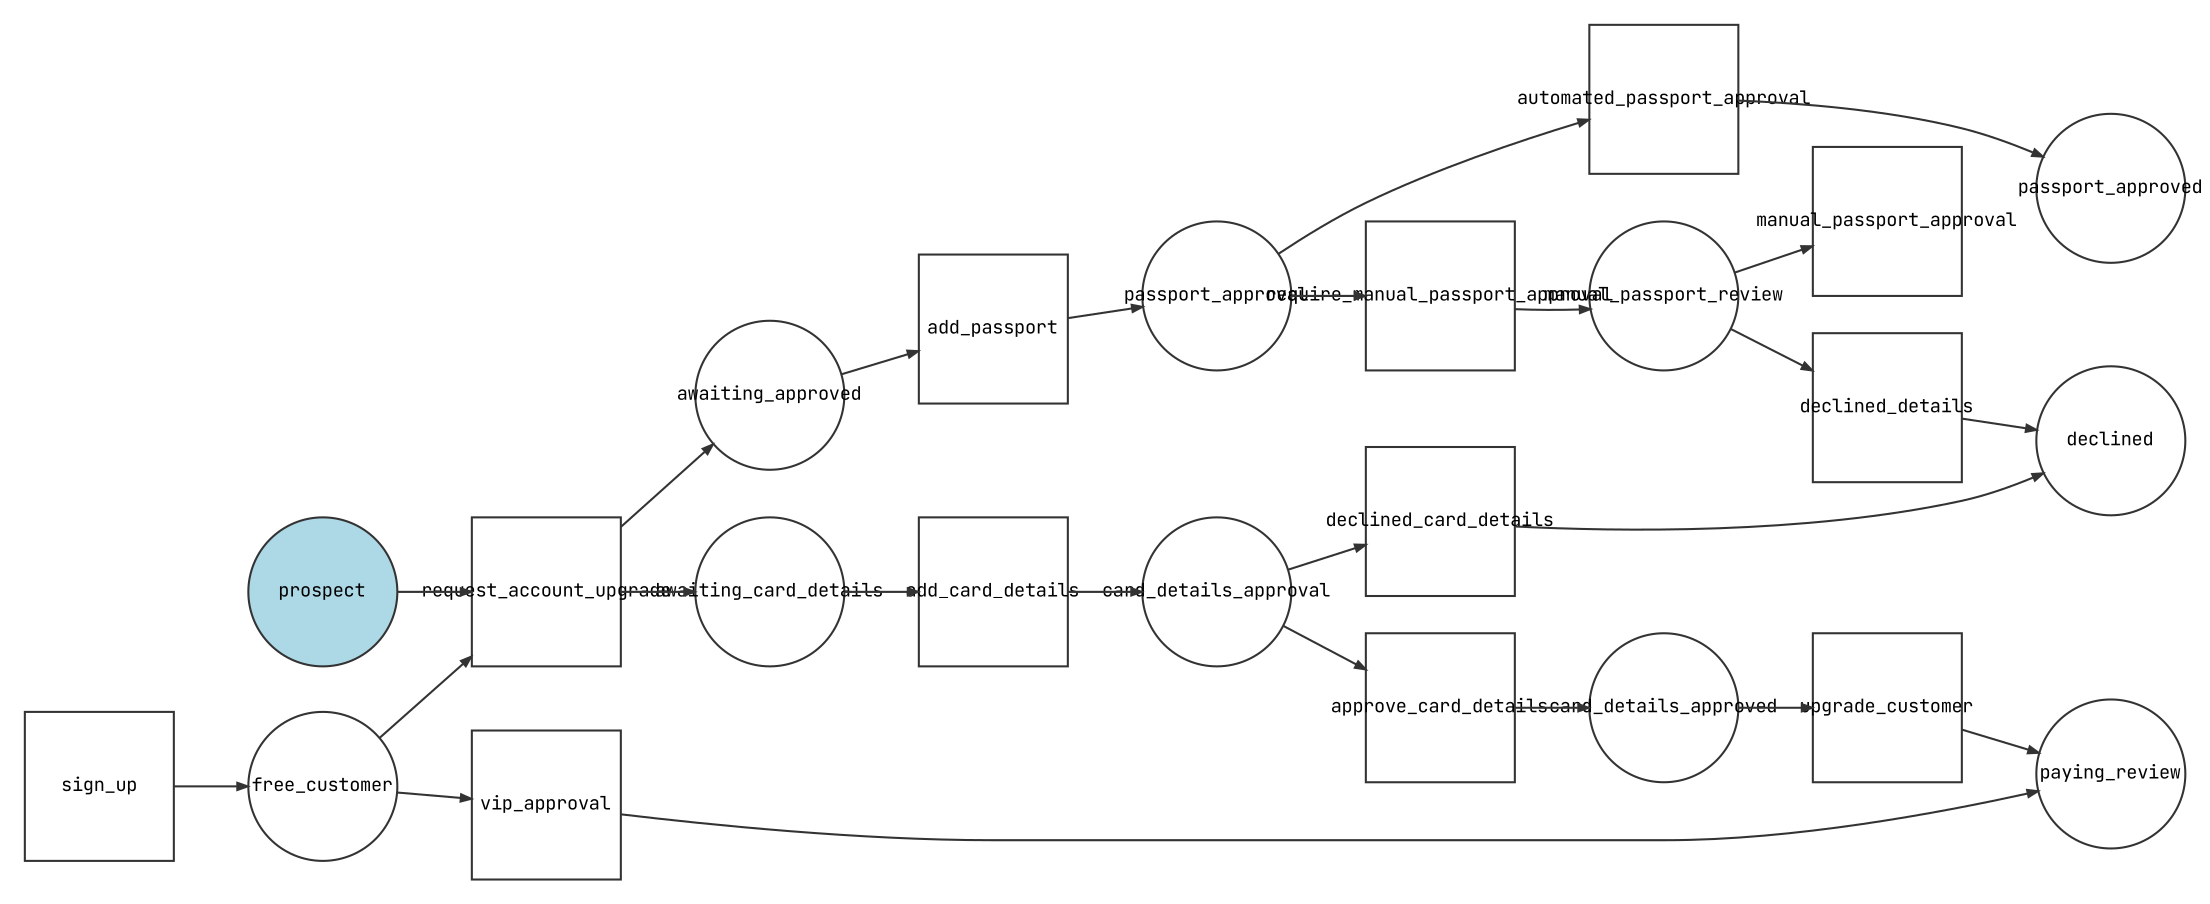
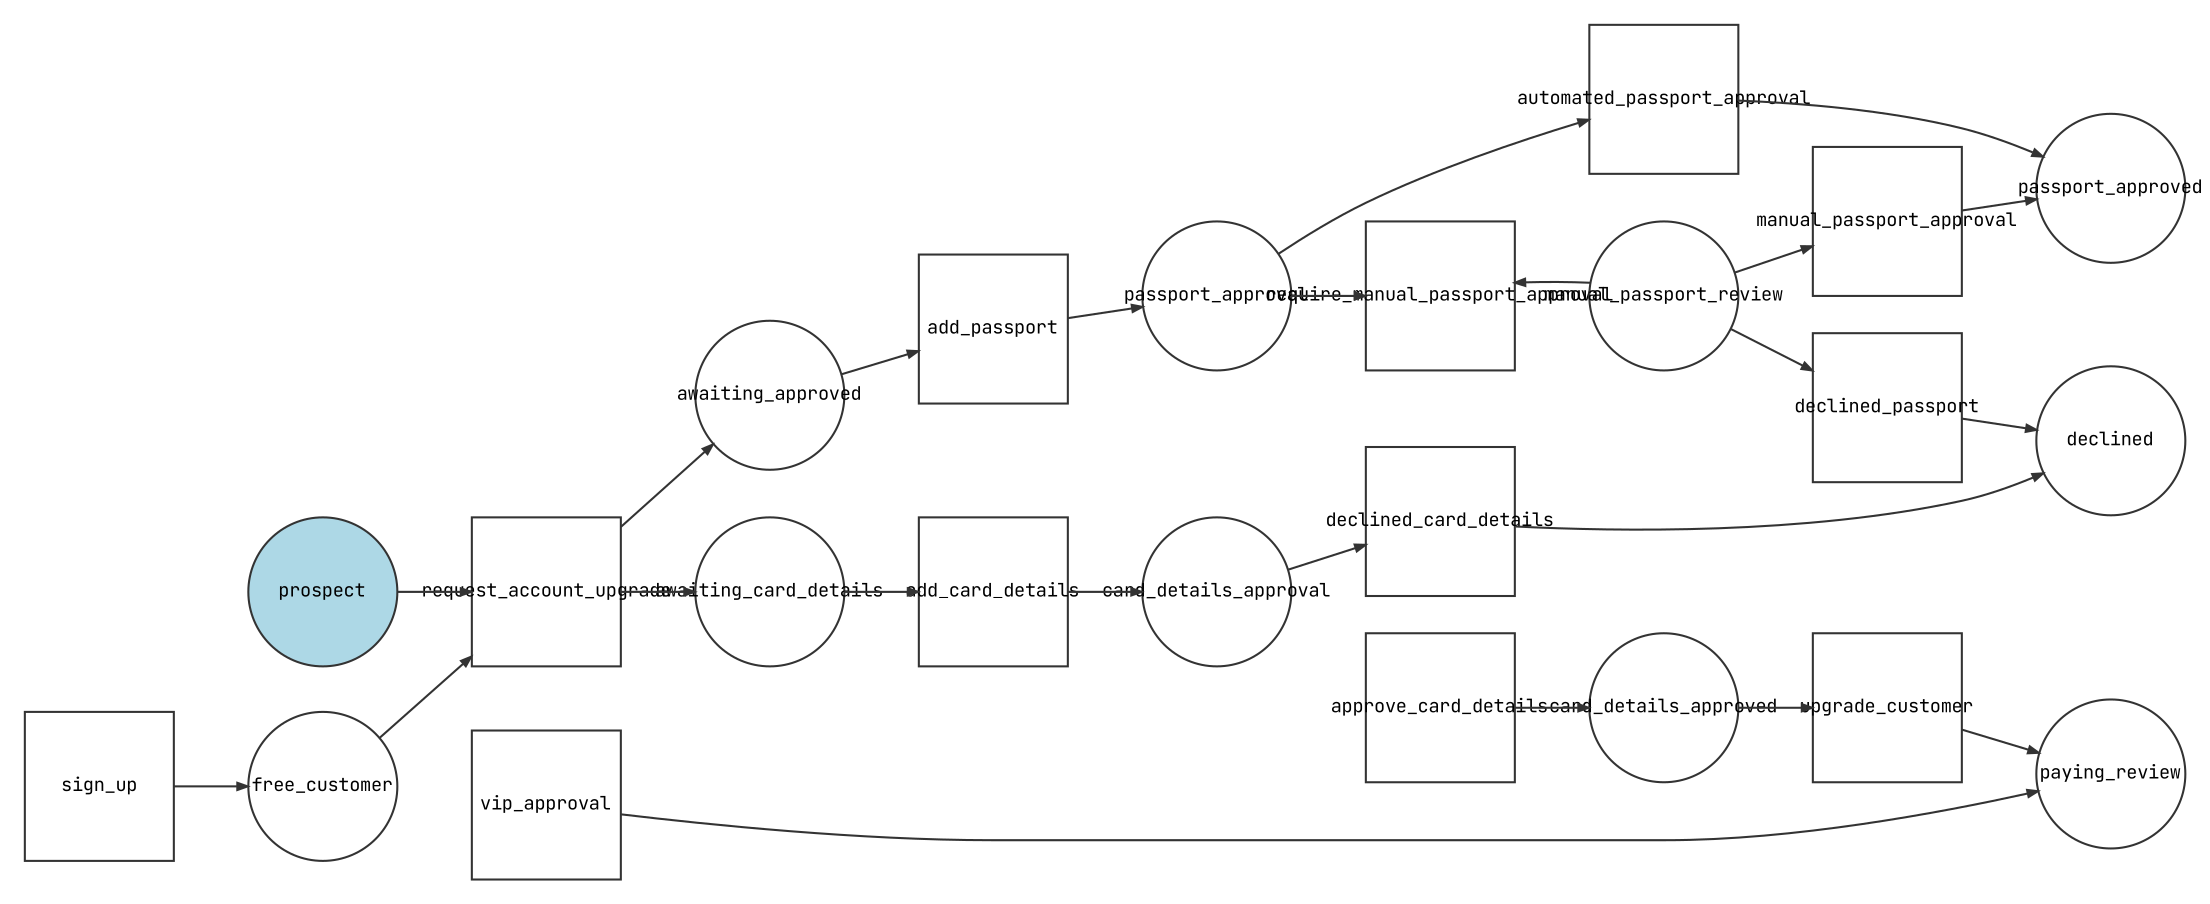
none -> (1994, 206)
(1547, 310) -> (1558, 282)
(1887, 408) -> (1887, 408)
(1320, 645) -> none
(429, 795) -> none
